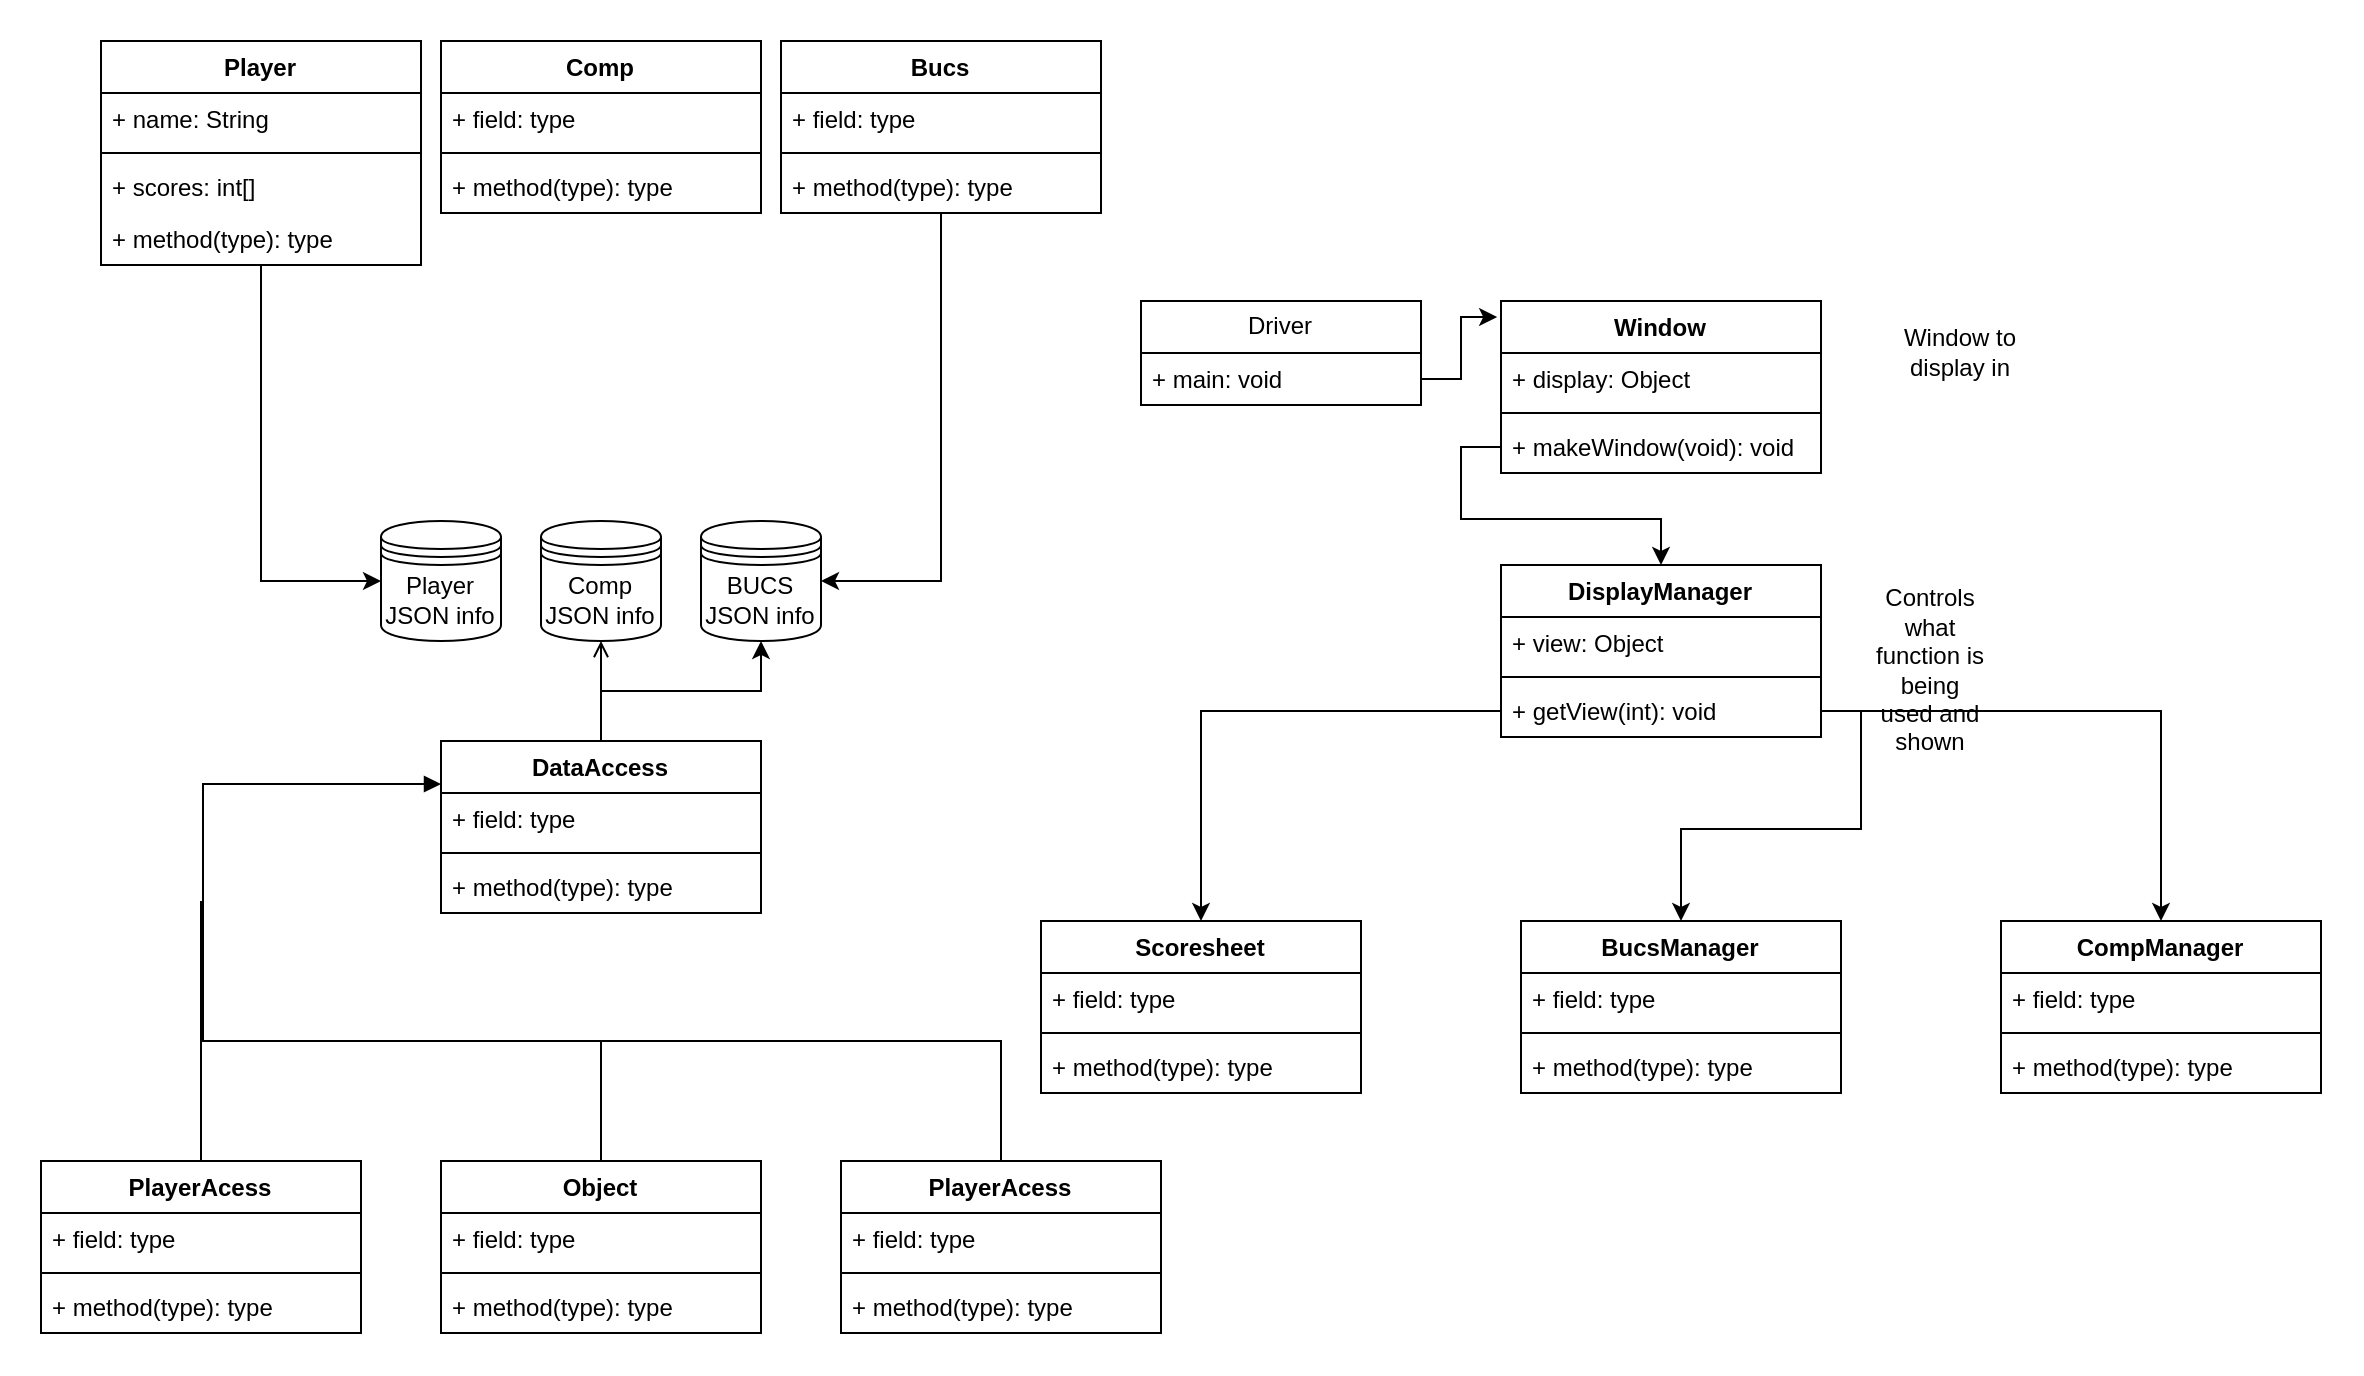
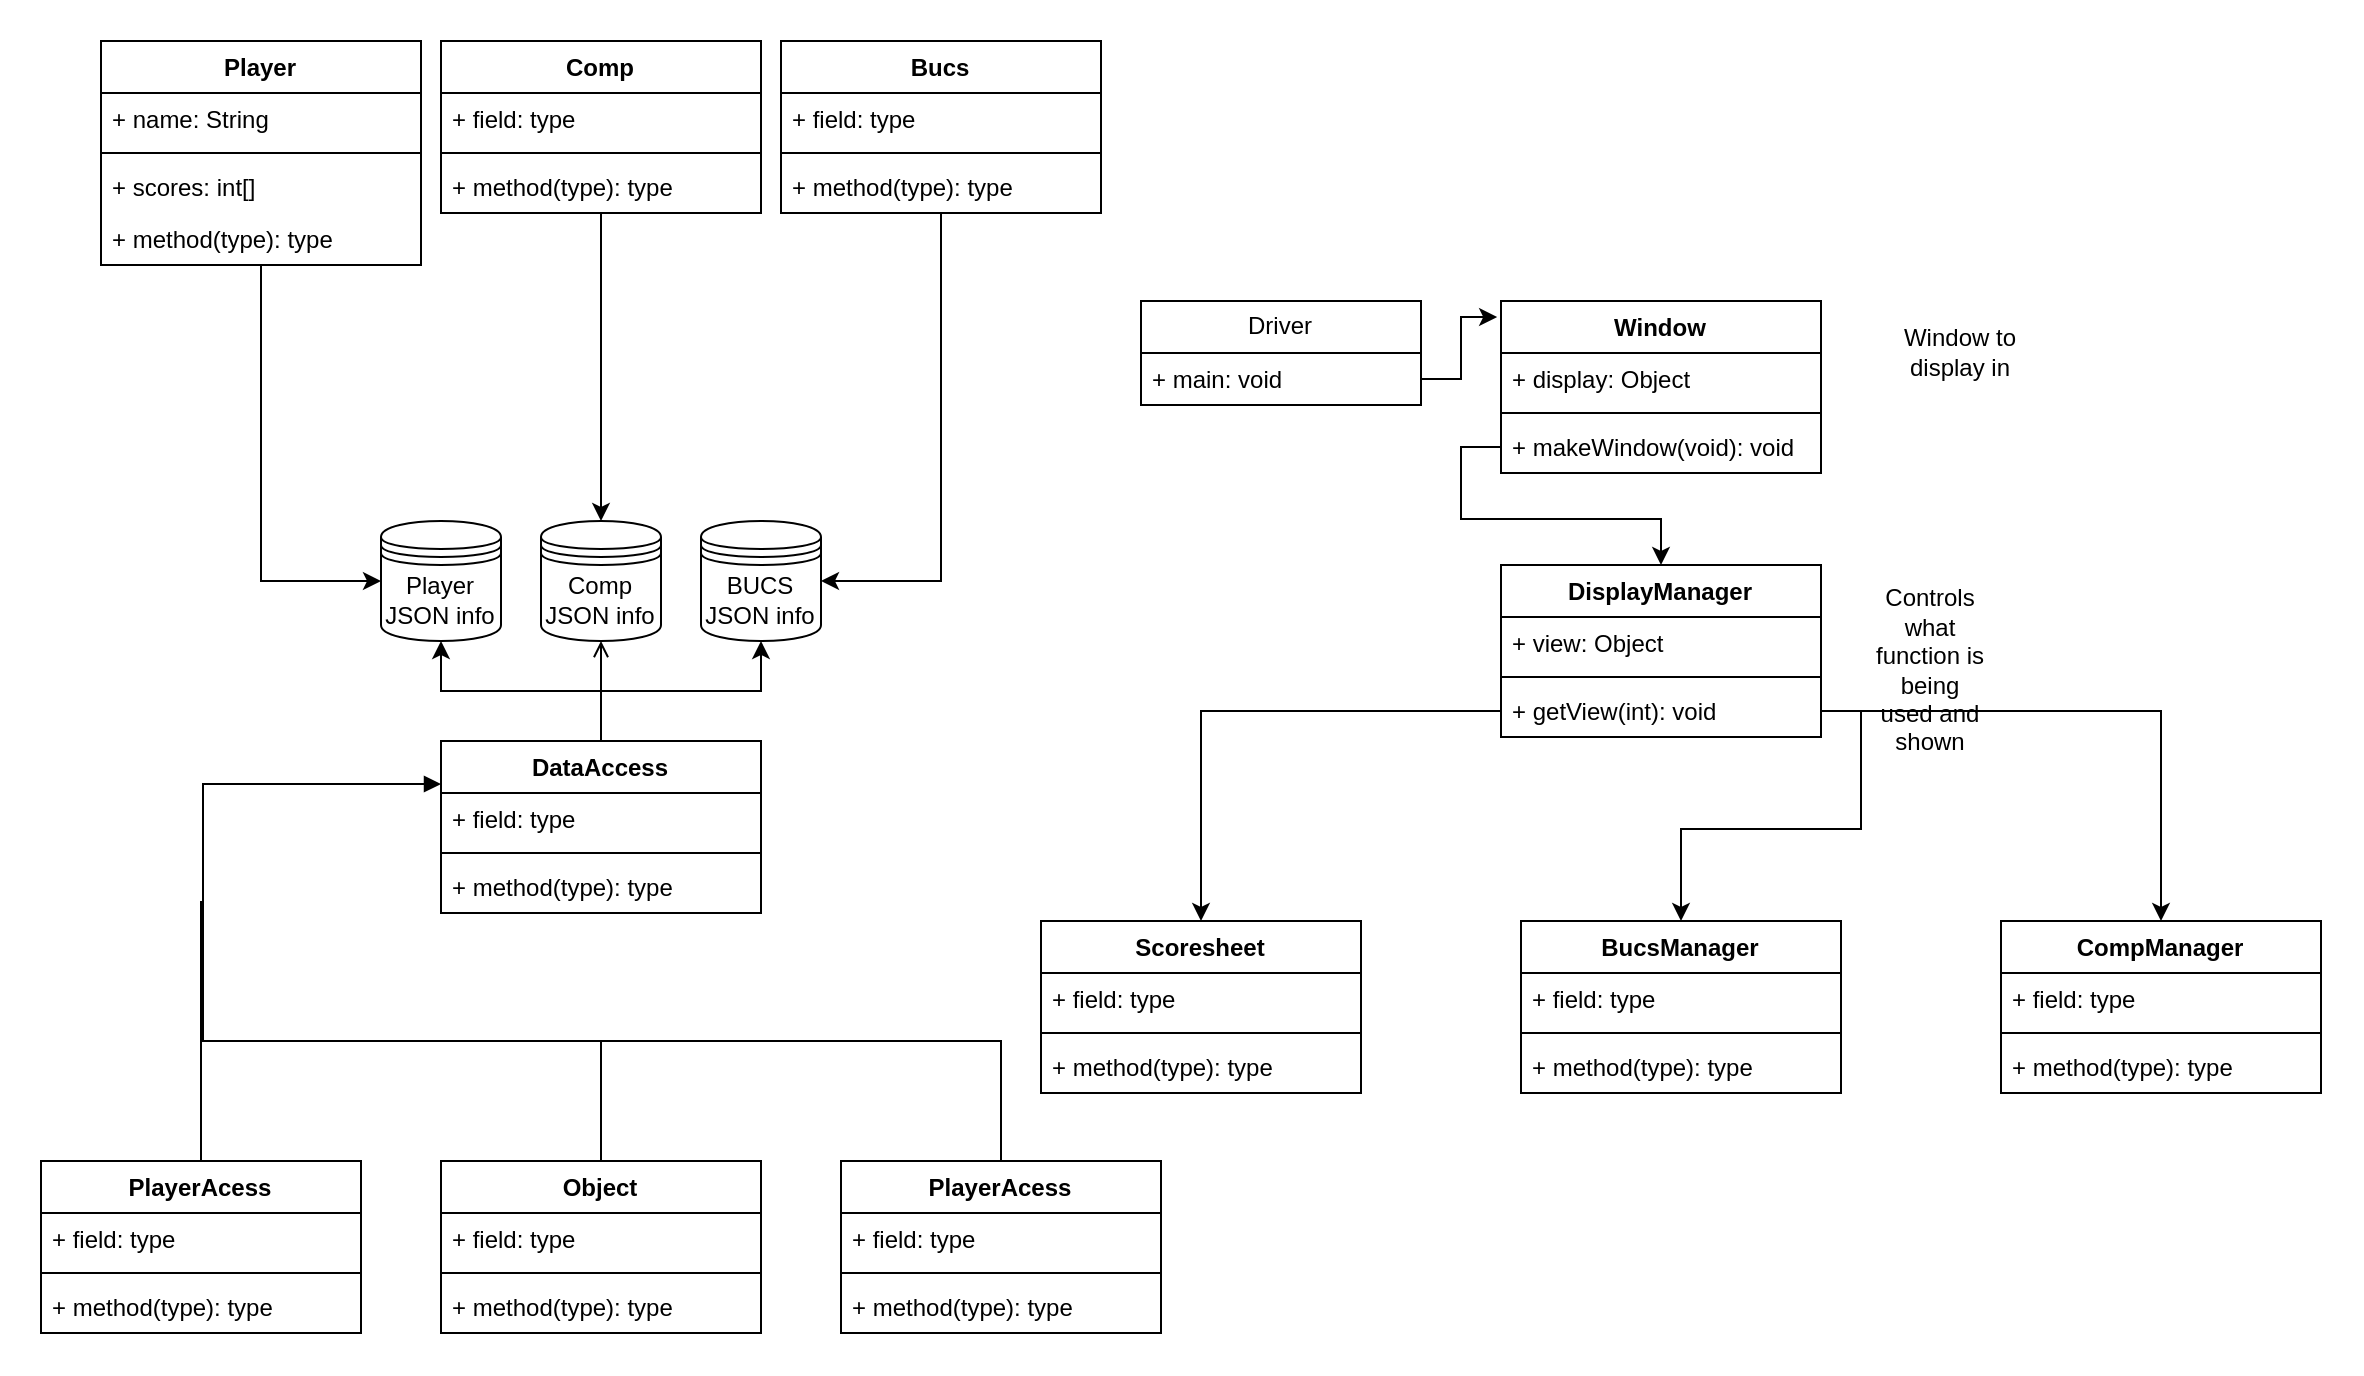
none -> (601, 362)
none -> (501, 691)
